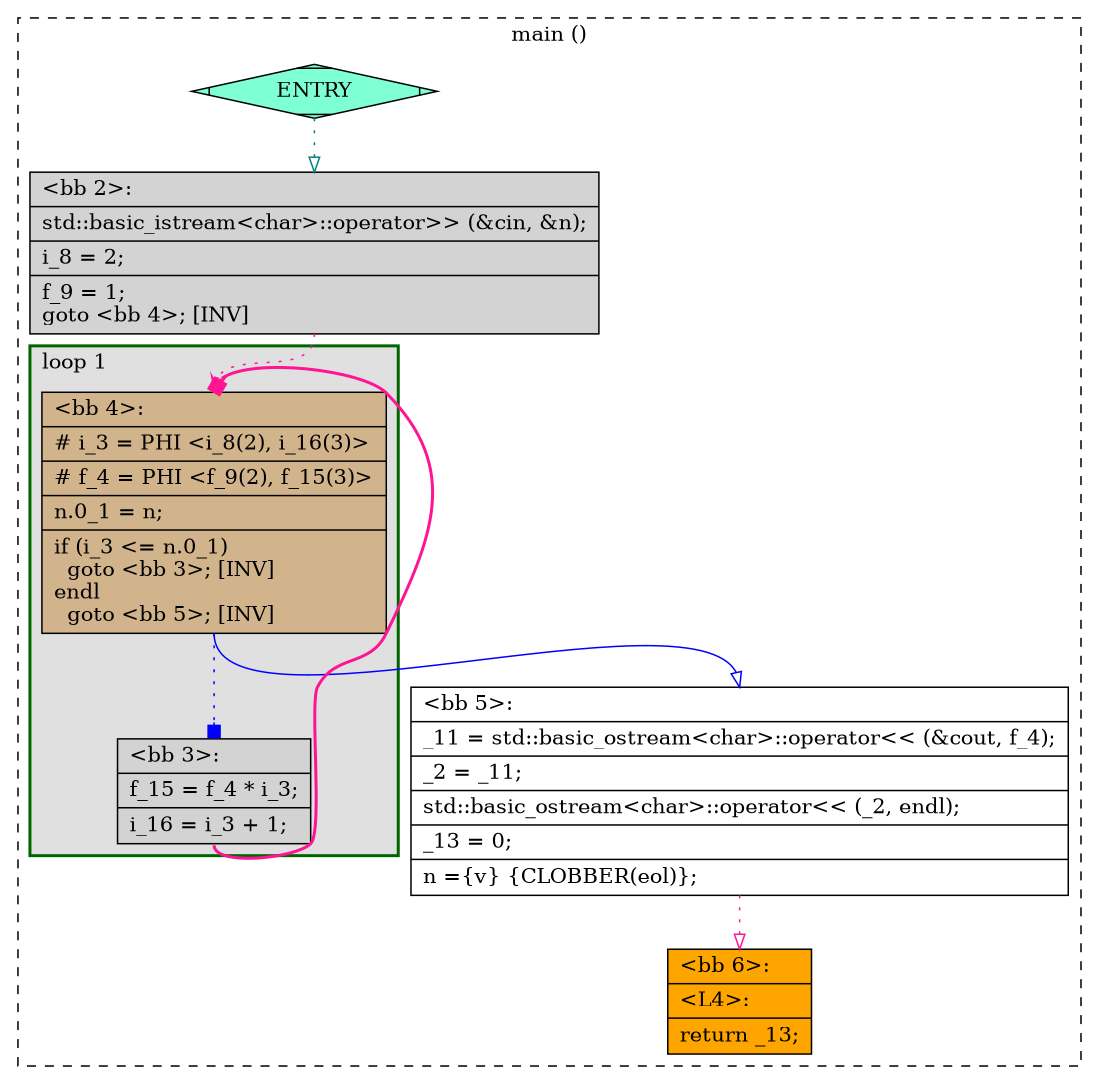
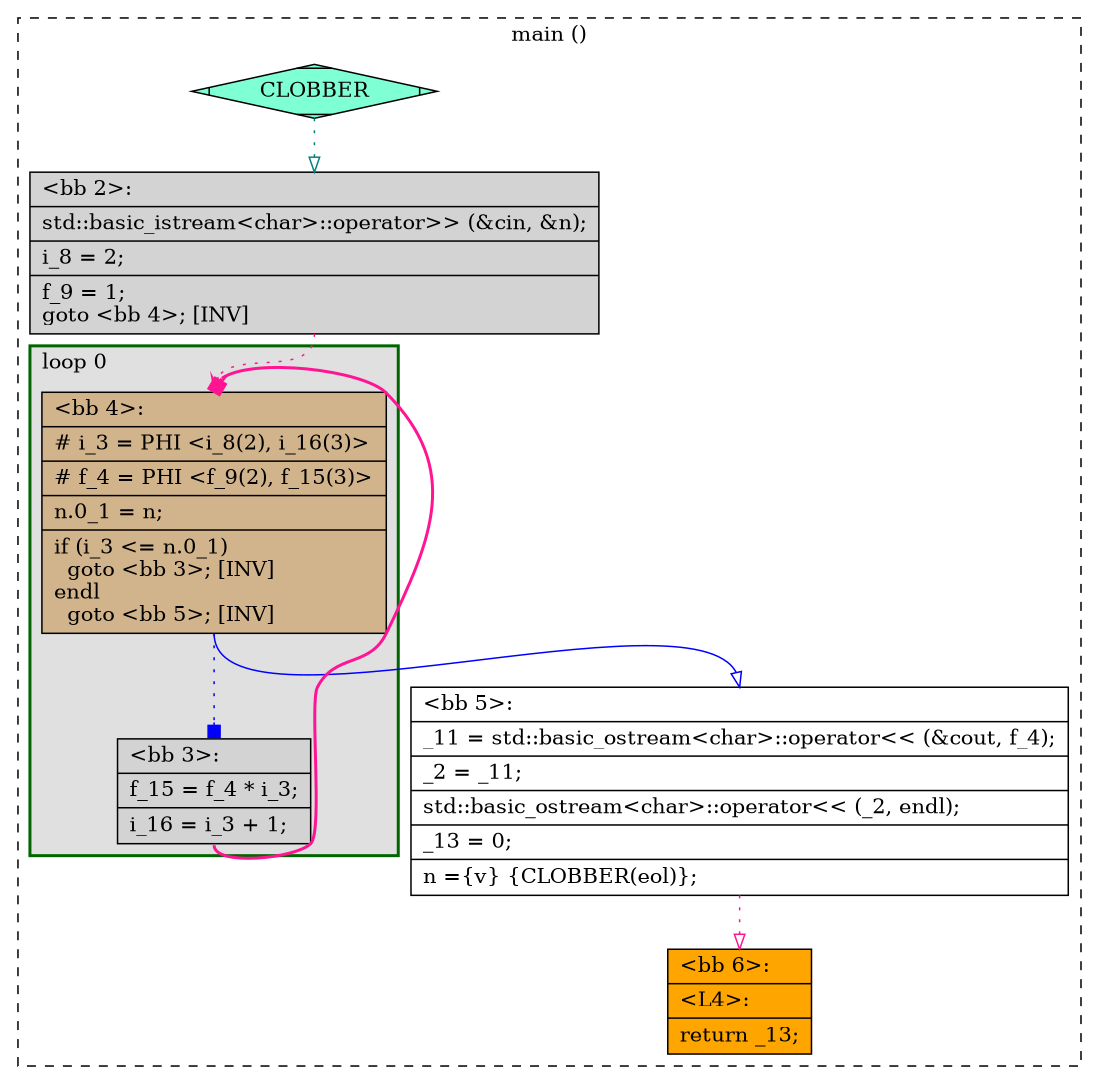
(314, 91) -> (314, 91)
(75, 363) -> (75, 363)
